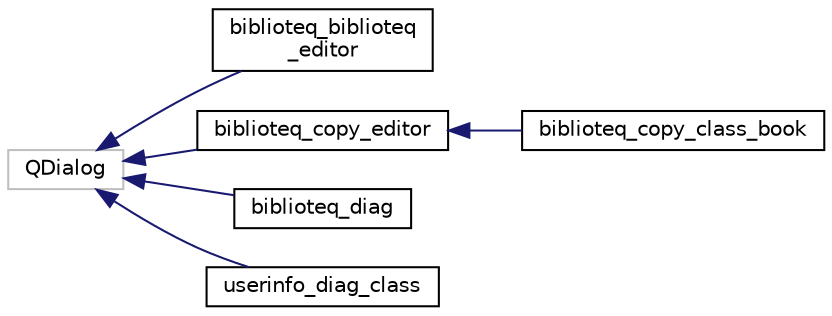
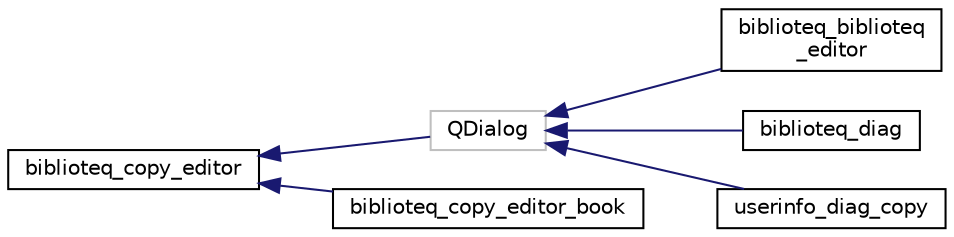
(673, 131) -> (488, 209)
(171, 154) -> (355, 145)
(323, 287) -> (831, 209)
